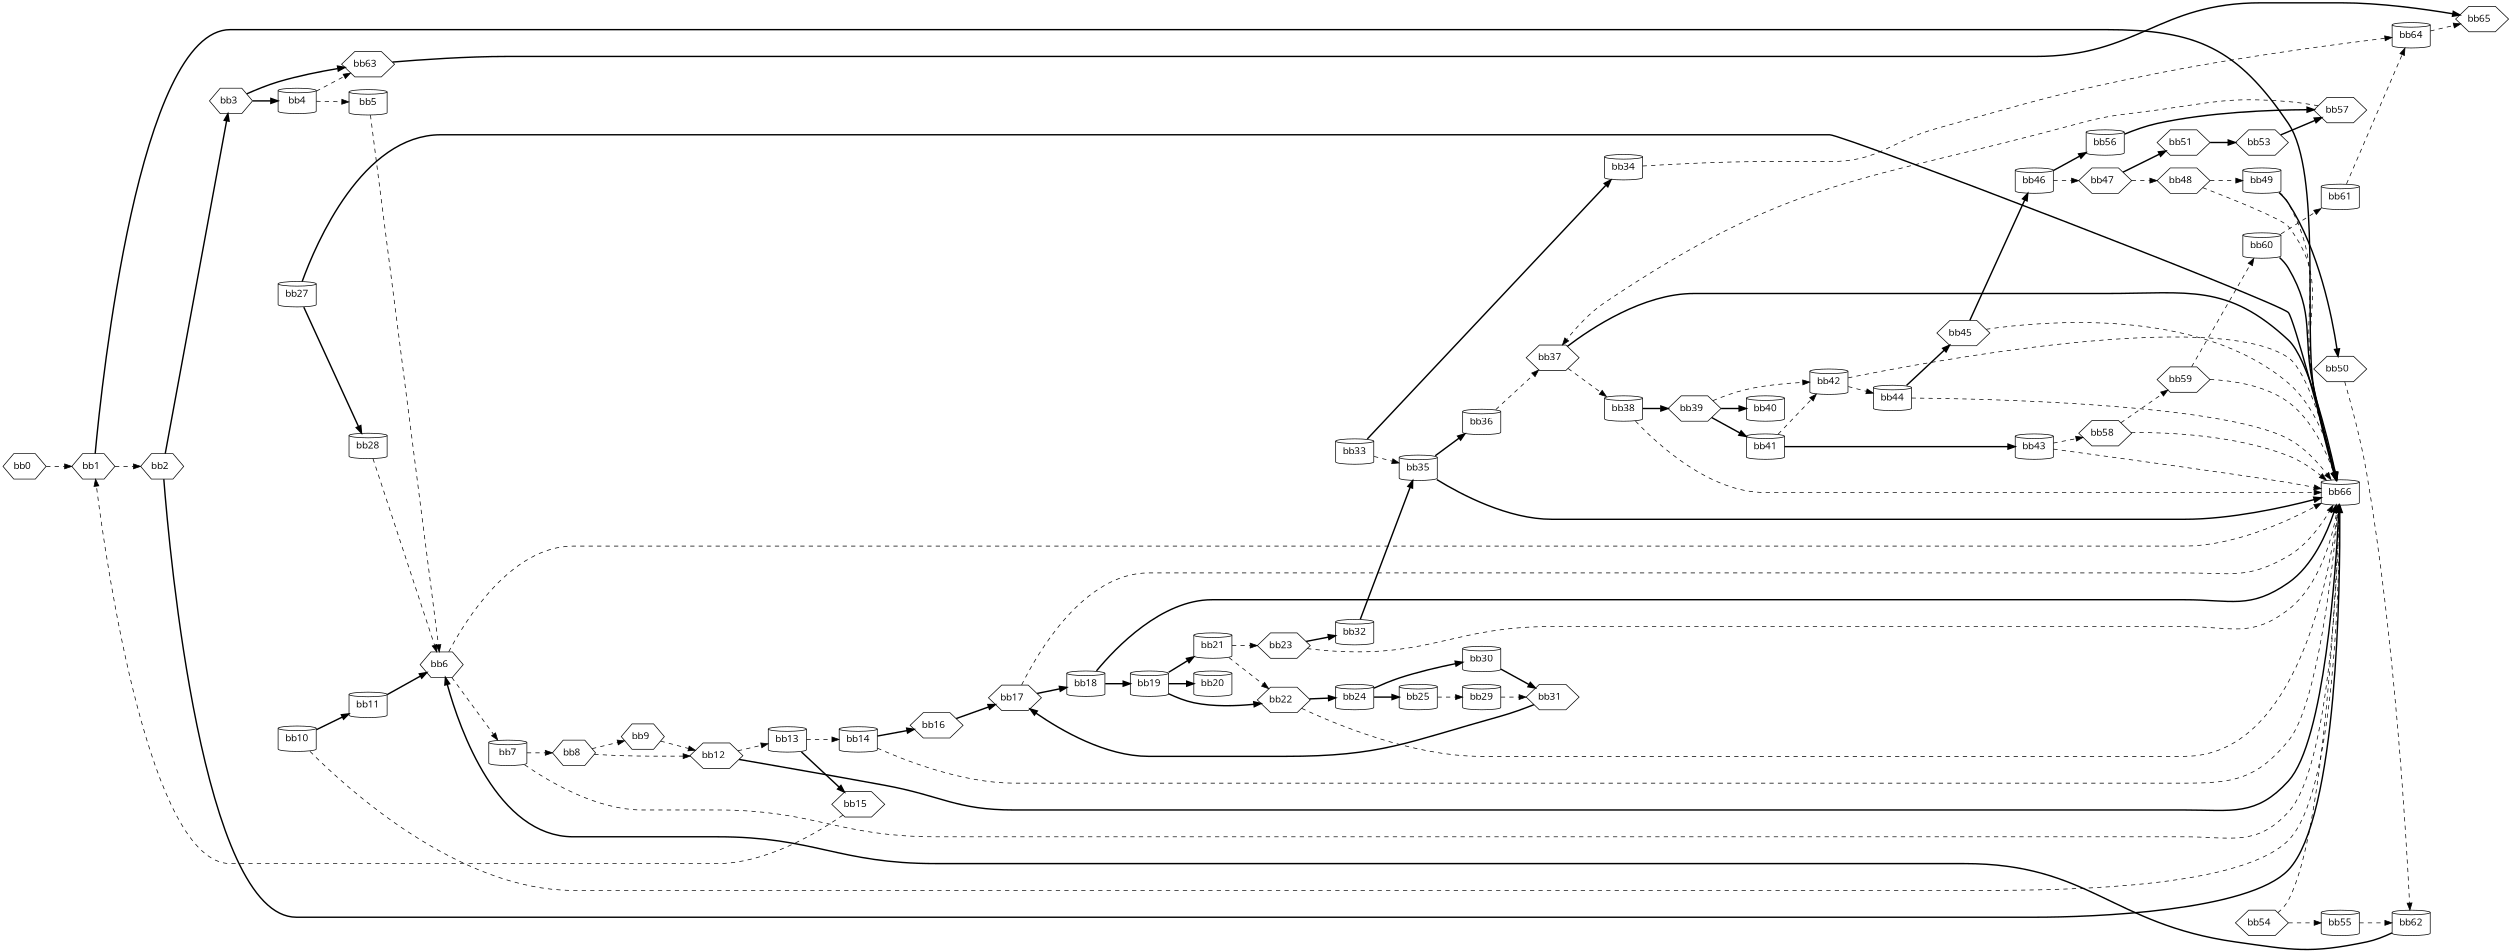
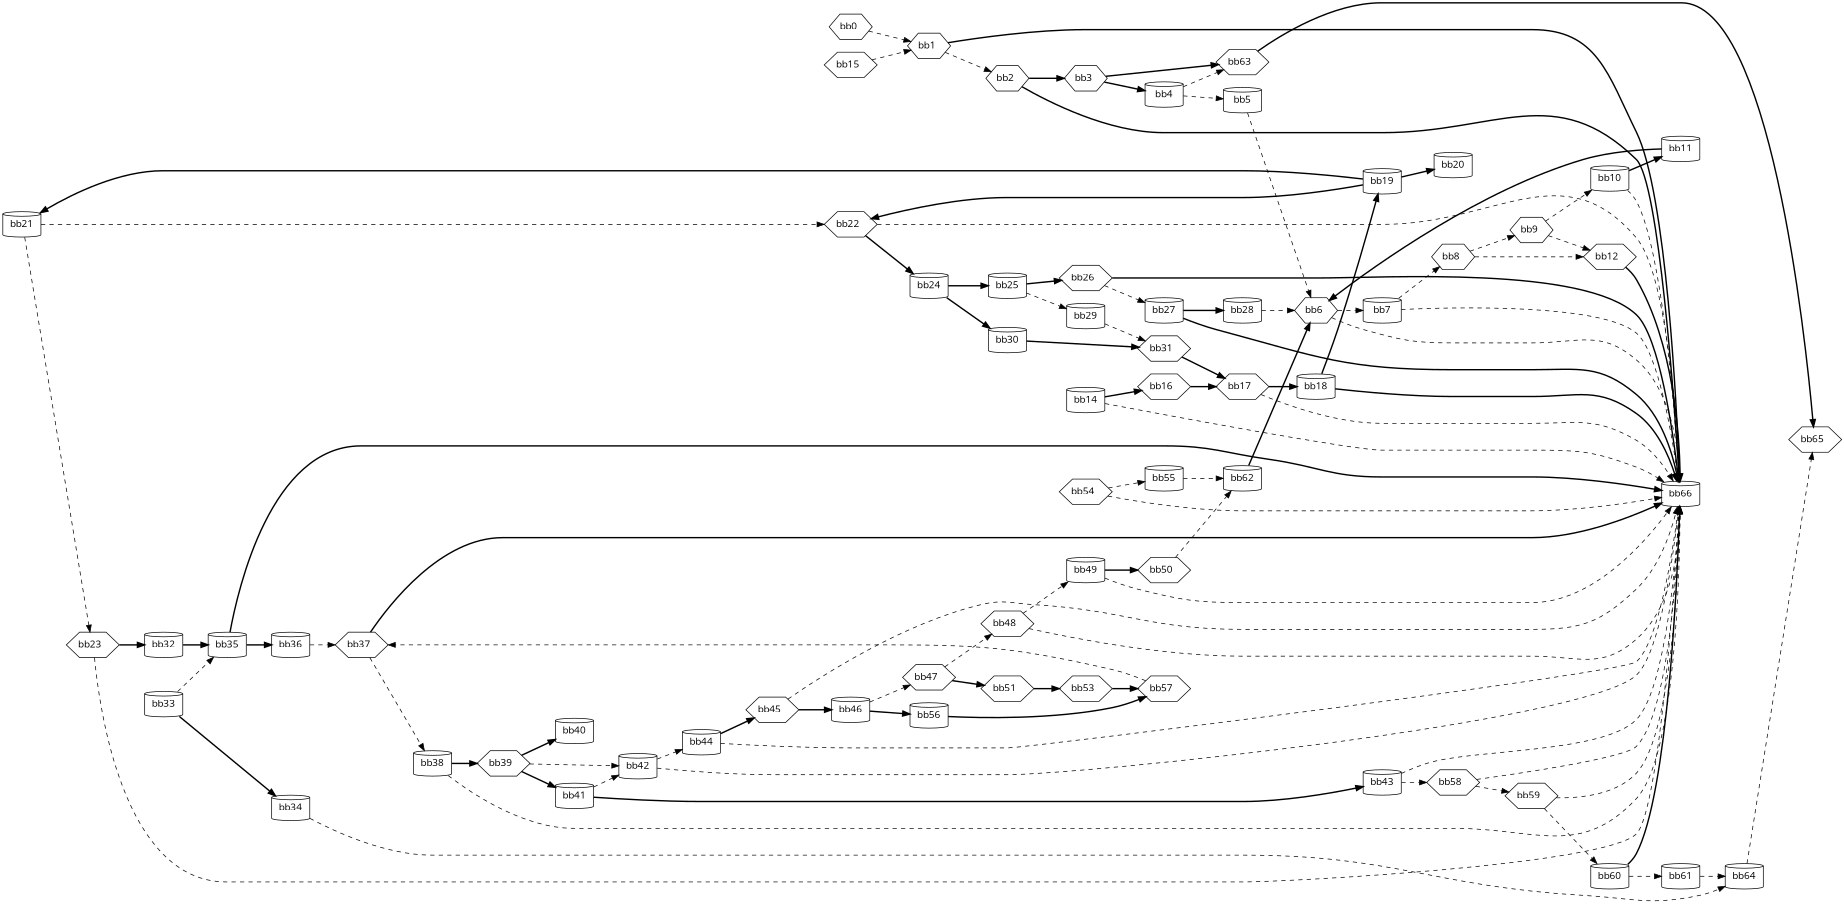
none -> (1566, 208)
none -> (1086, 278)
(787, 739) -> none
